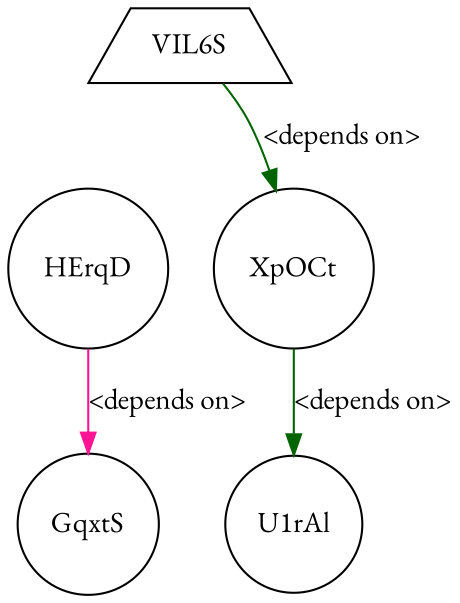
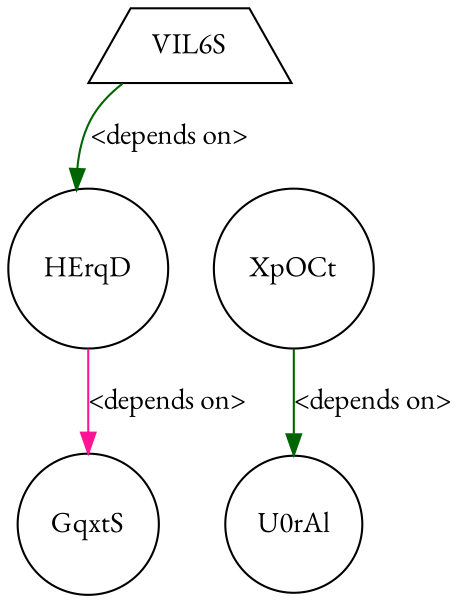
(250, 125) -> (90, 121)
(294, 524) -> (294, 524)
